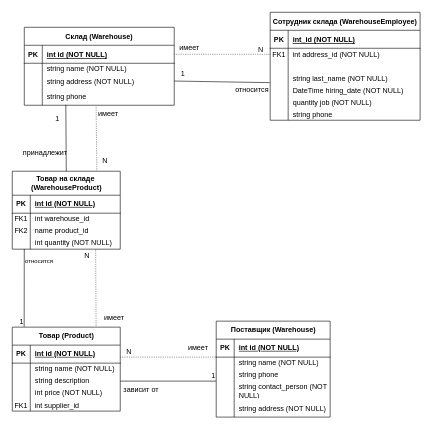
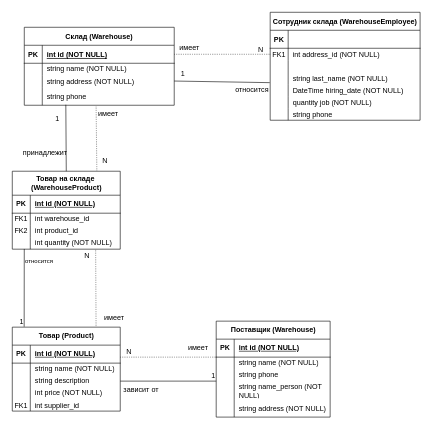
(354, 39) -> none
(63, 231) -> (61, 231)
(285, 390) -> (285, 390)
